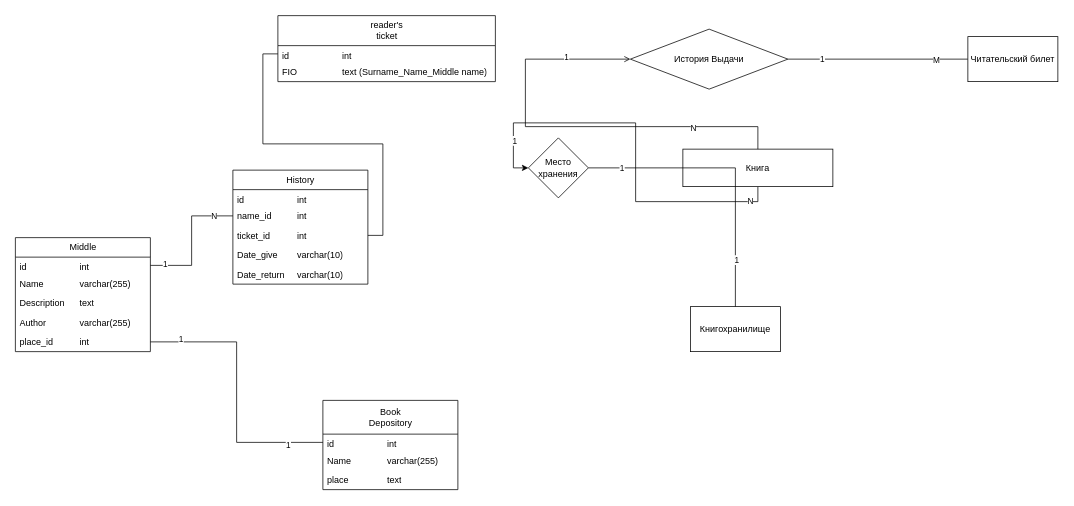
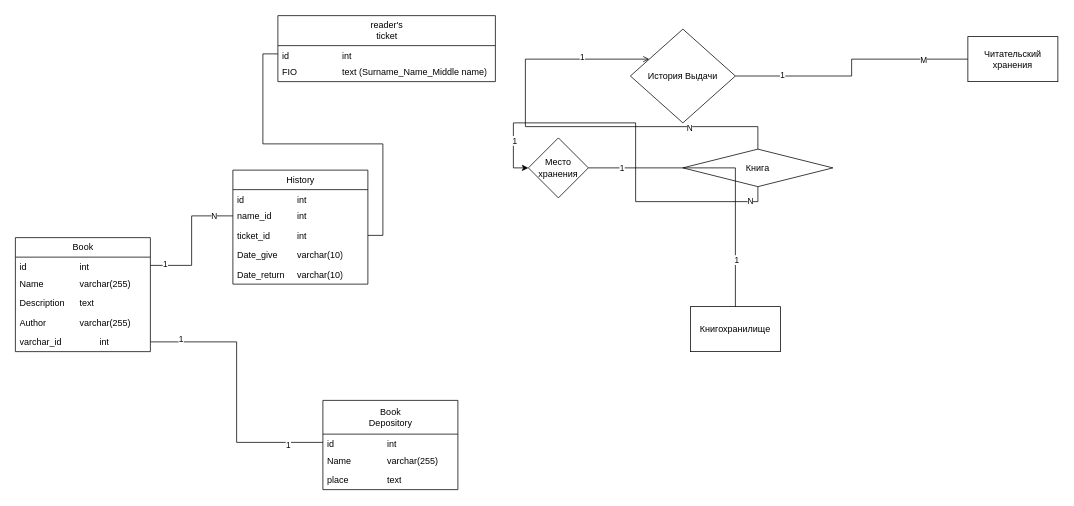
(709, 59) -> (683, 76)
(1013, 59) -> (1013, 59)
(758, 168) -> (758, 168)
(83, 247) -> (83, 247)
(49, 343) -> (55, 343)
